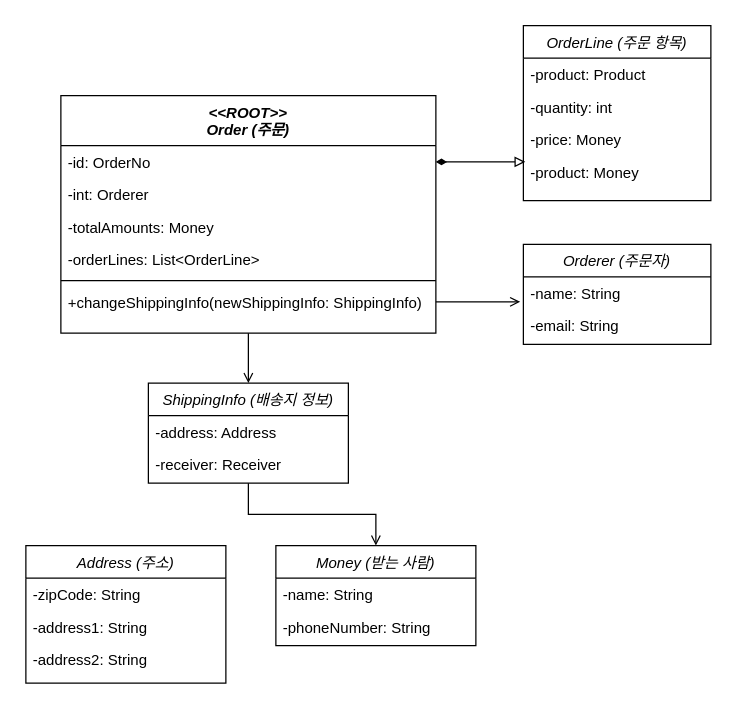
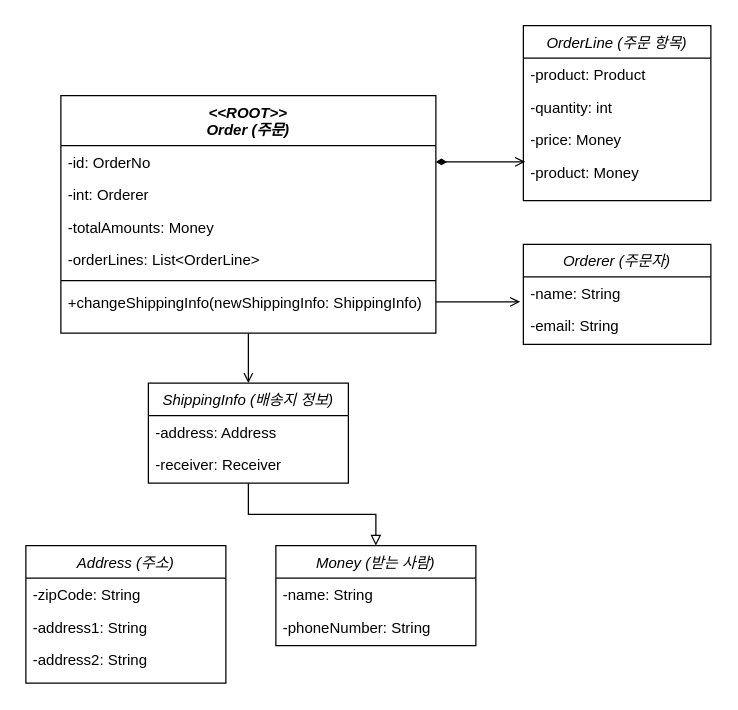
(513, 162) -> (516, 162)
(376, 538) -> (376, 534)
